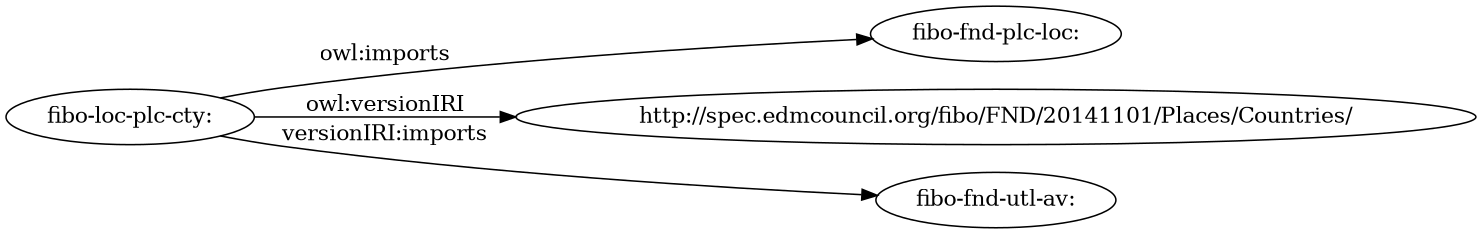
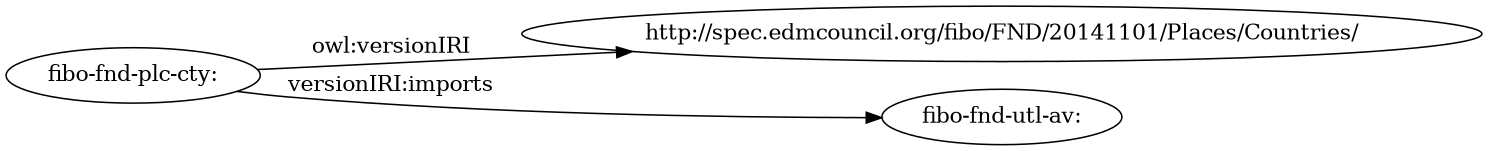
(996, 34) -> none
(130, 117) -> (133, 75)
